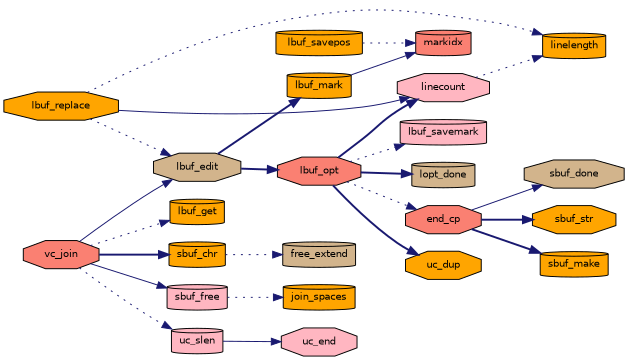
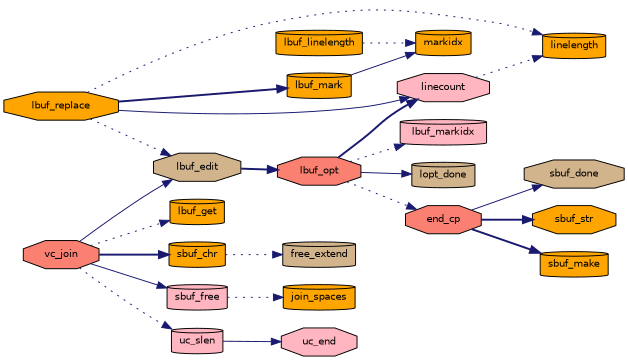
(319, 43) -> (319, 43)
(443, 43) -> (443, 43)
(255, 129) -> (198, 95)
(443, 132) -> (443, 132)
(381, 173) -> (381, 173)
(443, 265) -> none
